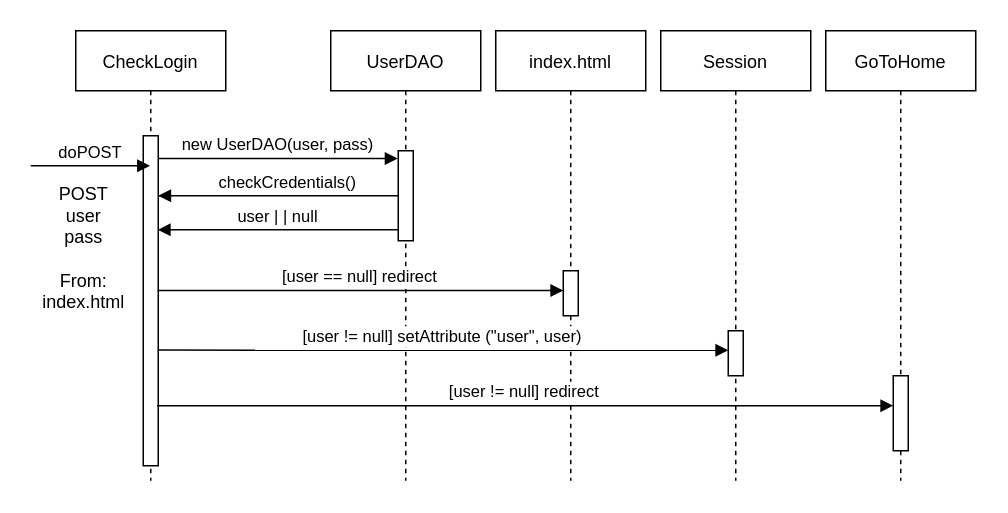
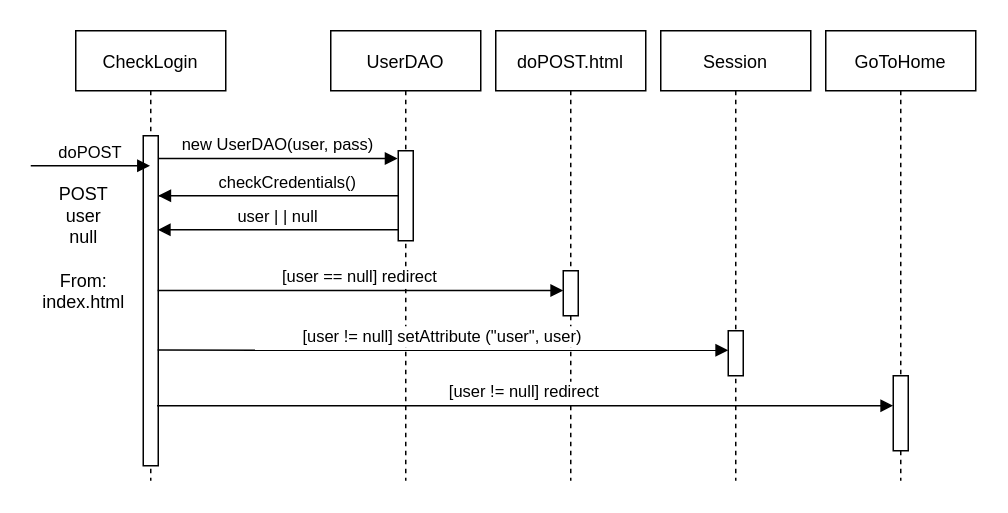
(570, 62) -> (570, 62)
(84, 248) -> (84, 248)
